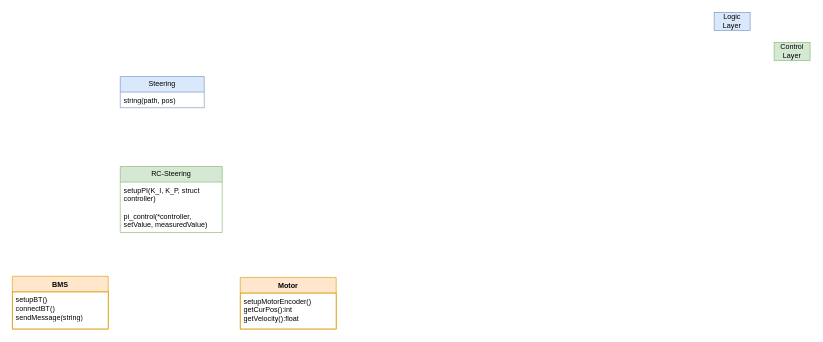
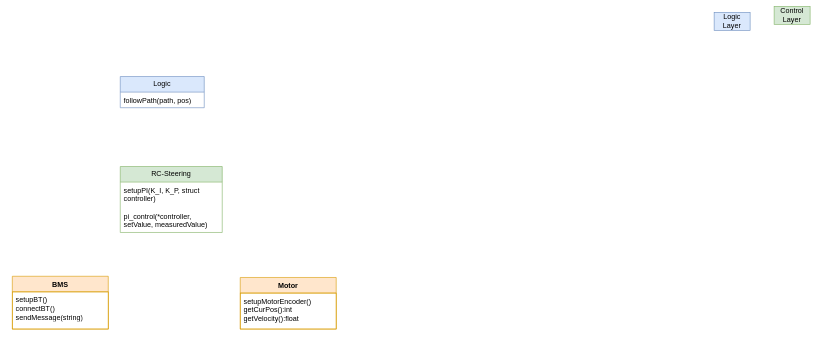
(792, 51) -> (792, 15)
(162, 84) -> (162, 84)
(155, 101) -> (162, 101)
